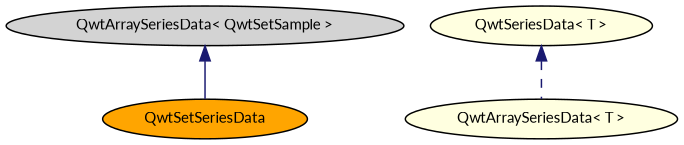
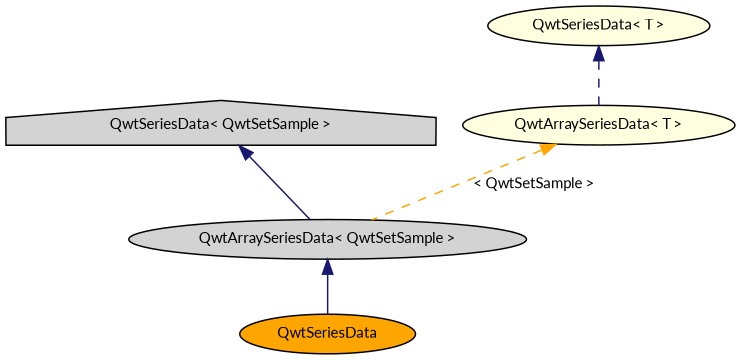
(205, 119) -> (328, 334)
none -> (221, 125)
none -> (457, 185)
